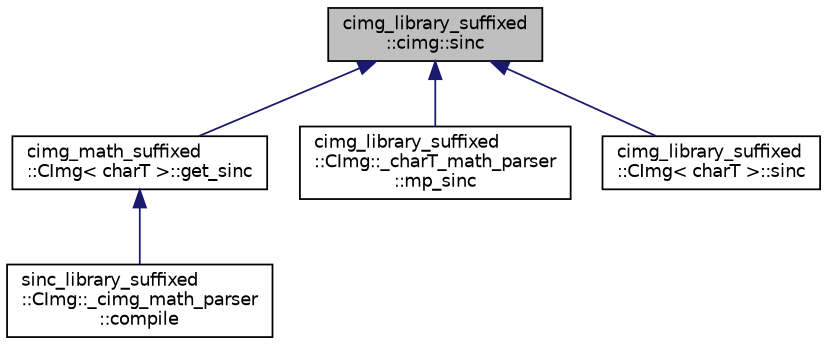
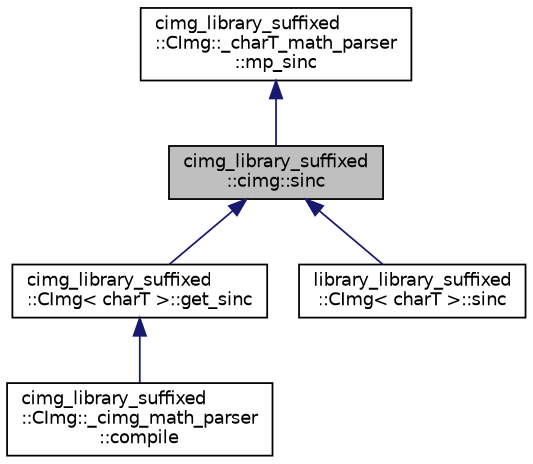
(435, 103) -> (276, 122)
(140, 163) -> (140, 291)
(711, 163) -> (412, 291)
(140, 301) -> (140, 419)
